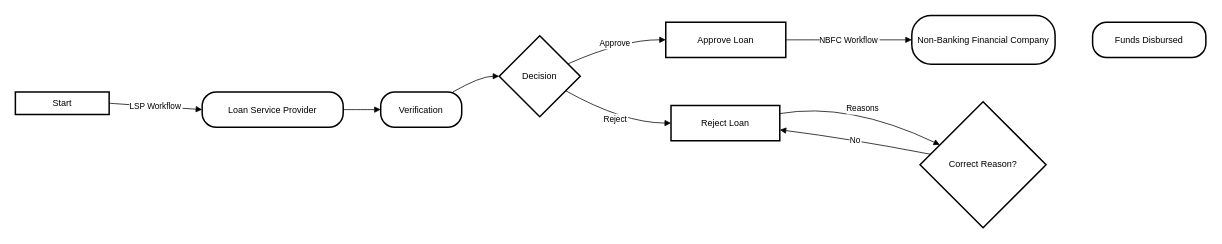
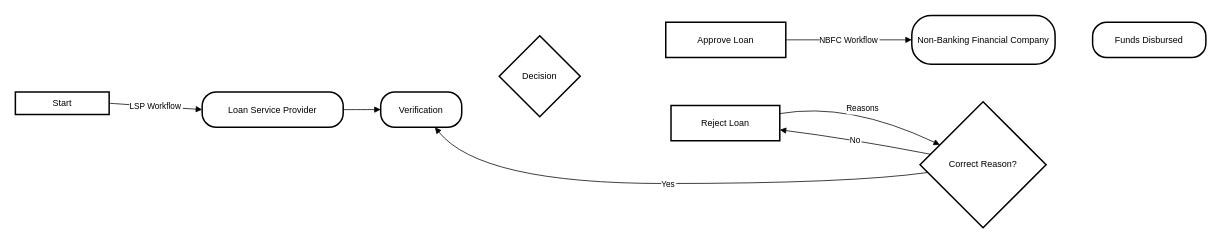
(612, 47) -> none
(471, 82) -> none
(613, 113) -> none
none -> (529, 173)
